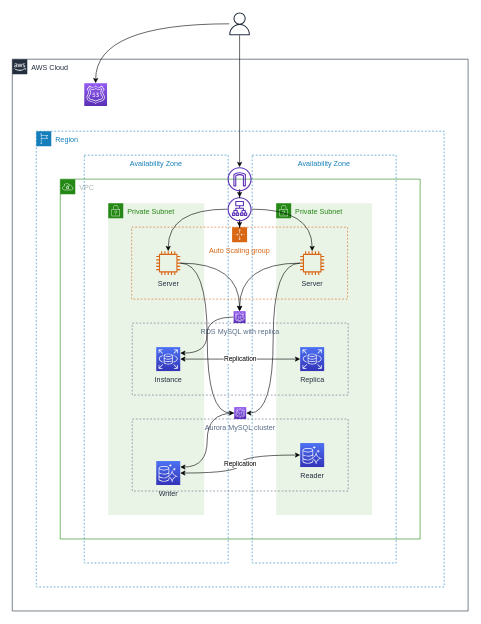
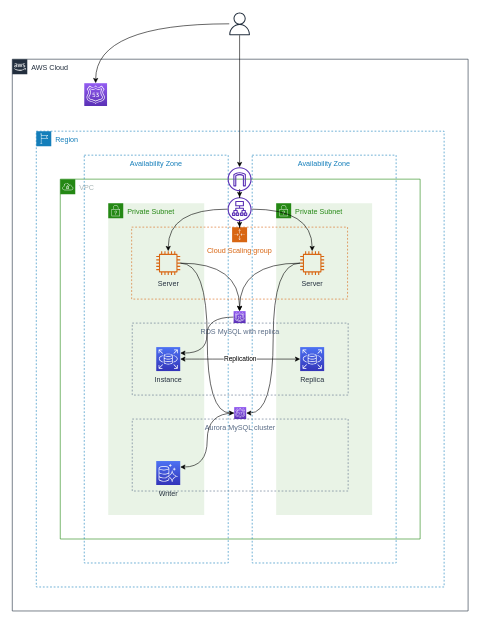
(240, 251) -> (240, 251)
(312, 455) -> none
(240, 464) -> none
